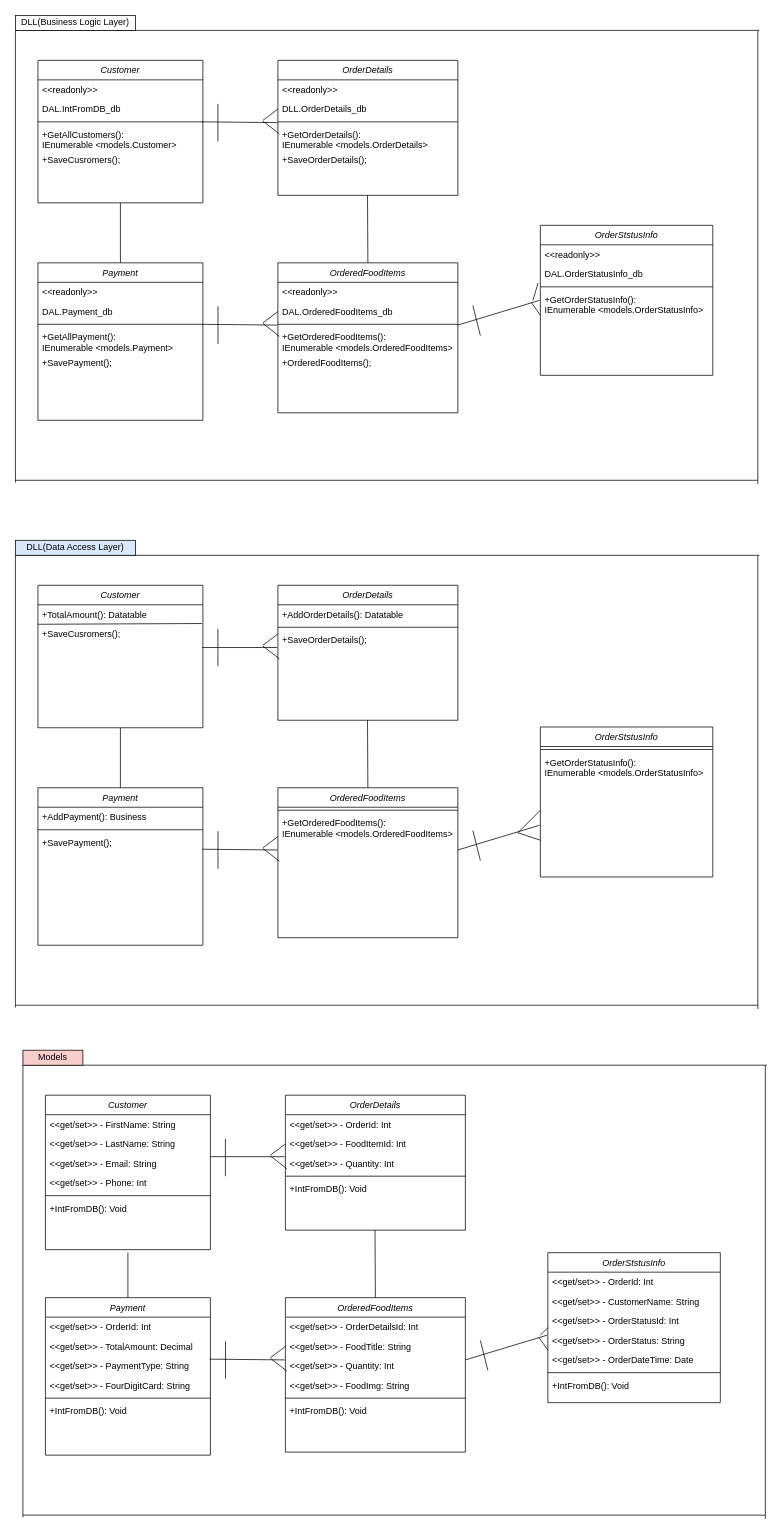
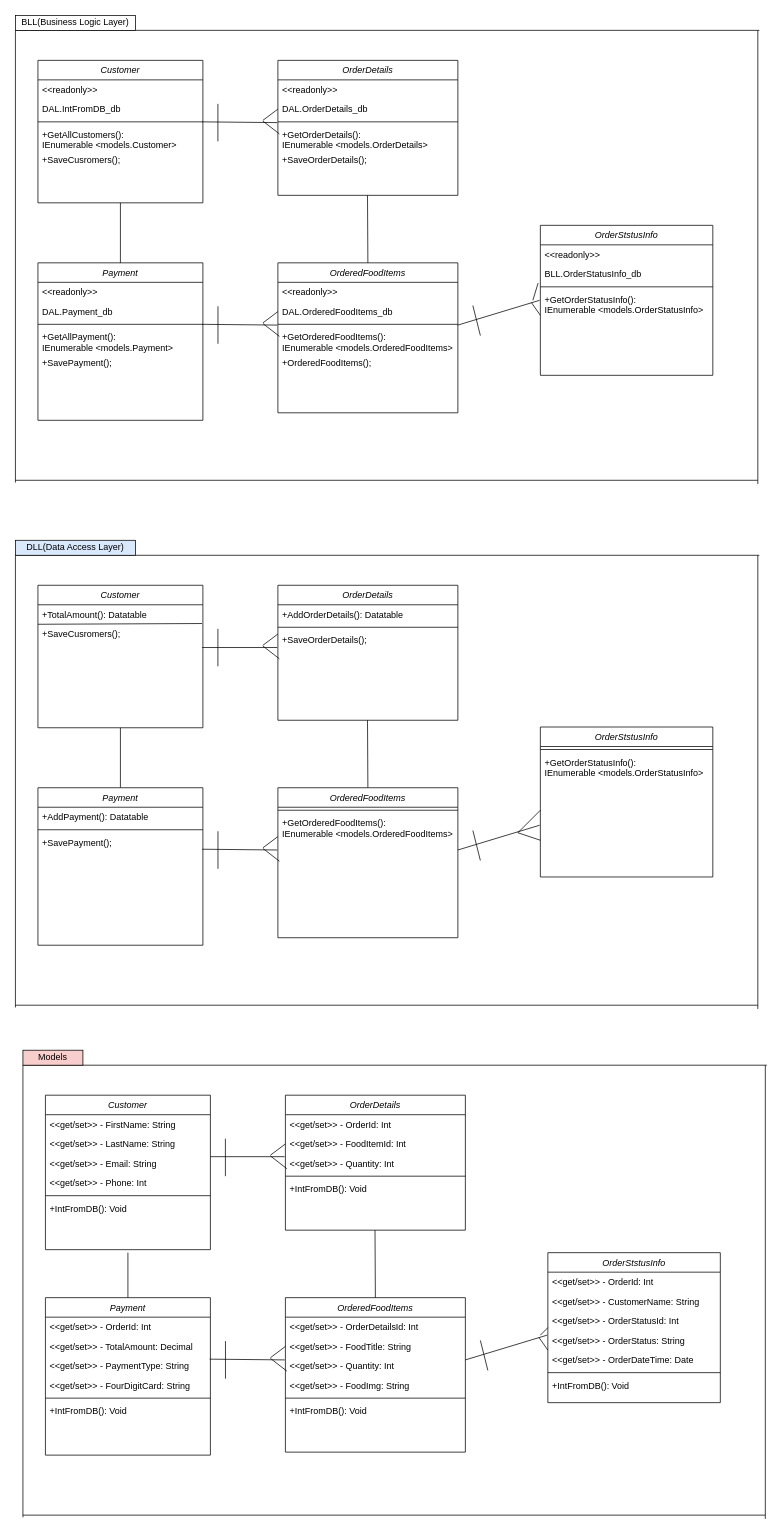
(75, 23) -> (75, 23)
(326, 110) -> (326, 110)
(599, 275) -> (599, 275)
(96, 818) -> (99, 818)
